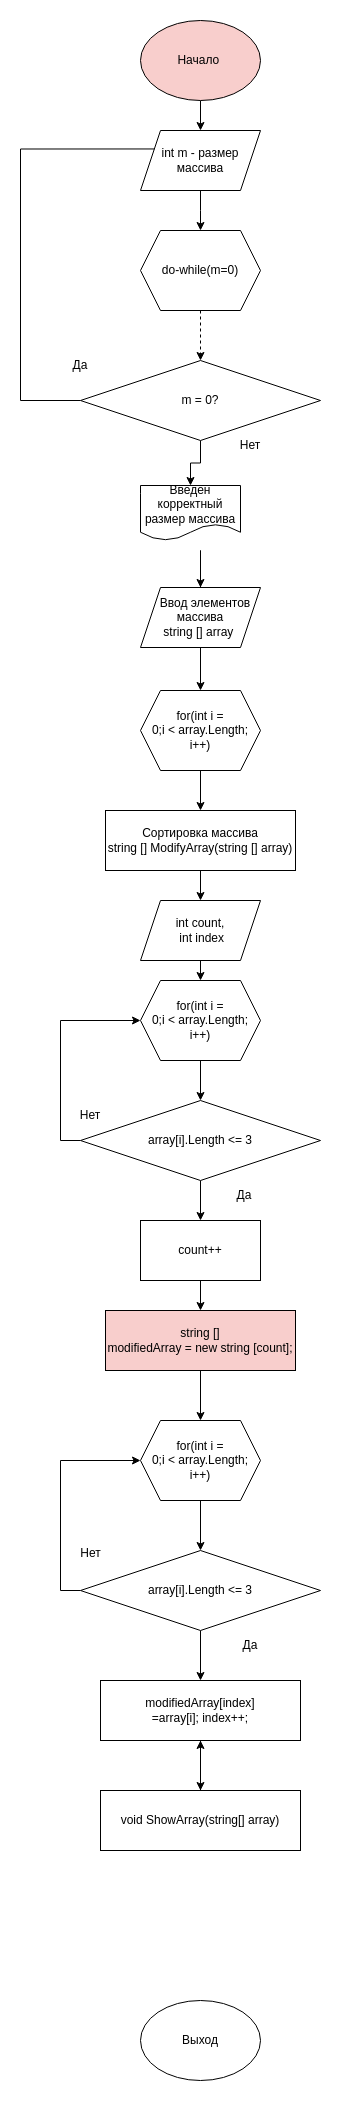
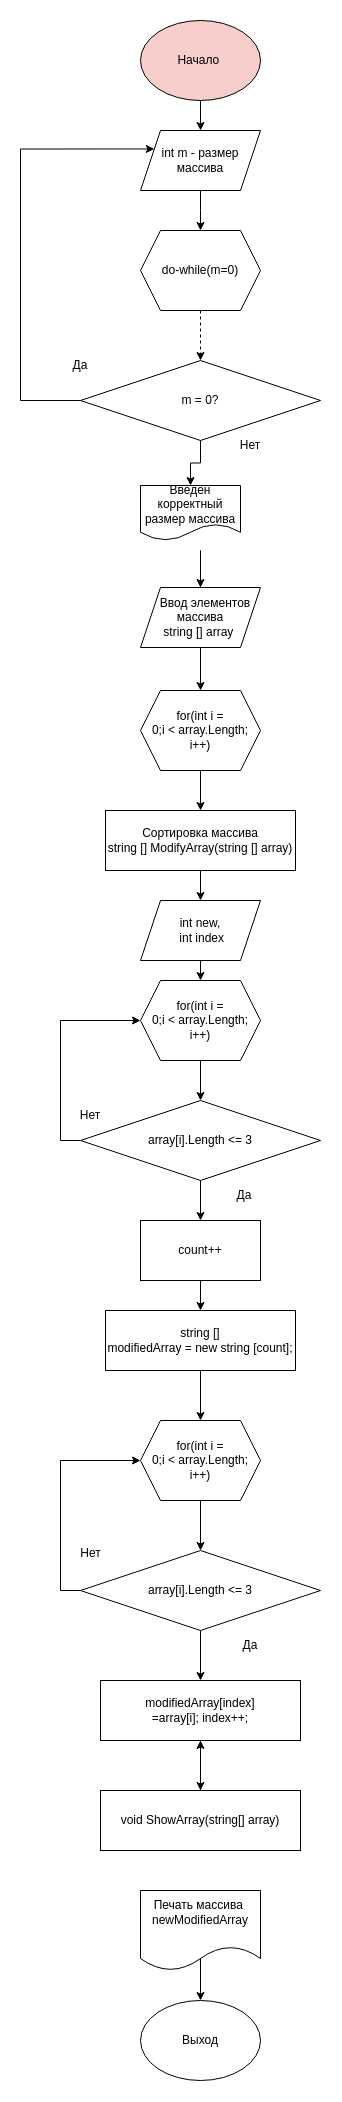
(148, 149) -> (146, 149)
(201, 931) -> (201, 931)
(201, 1341) -> (201, 1341)
none -> (201, 1931)
none -> (201, 1985)
